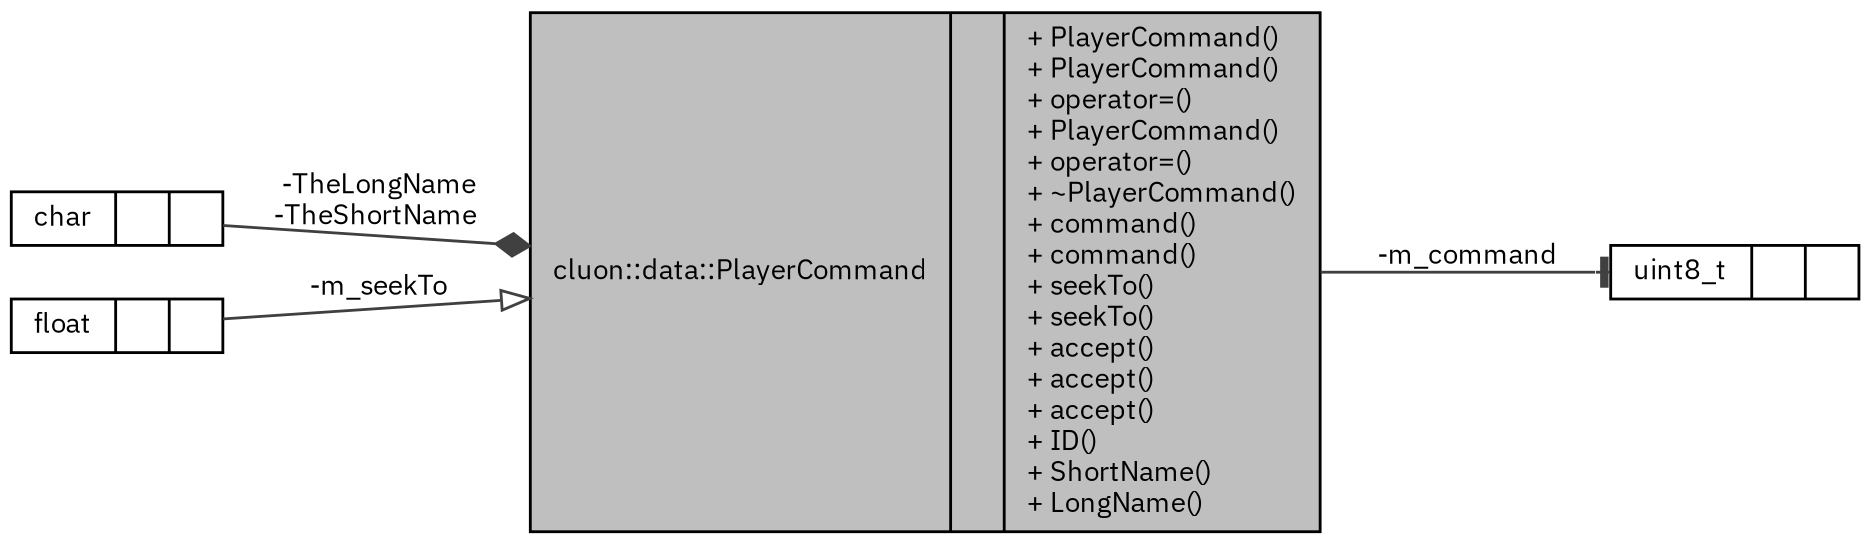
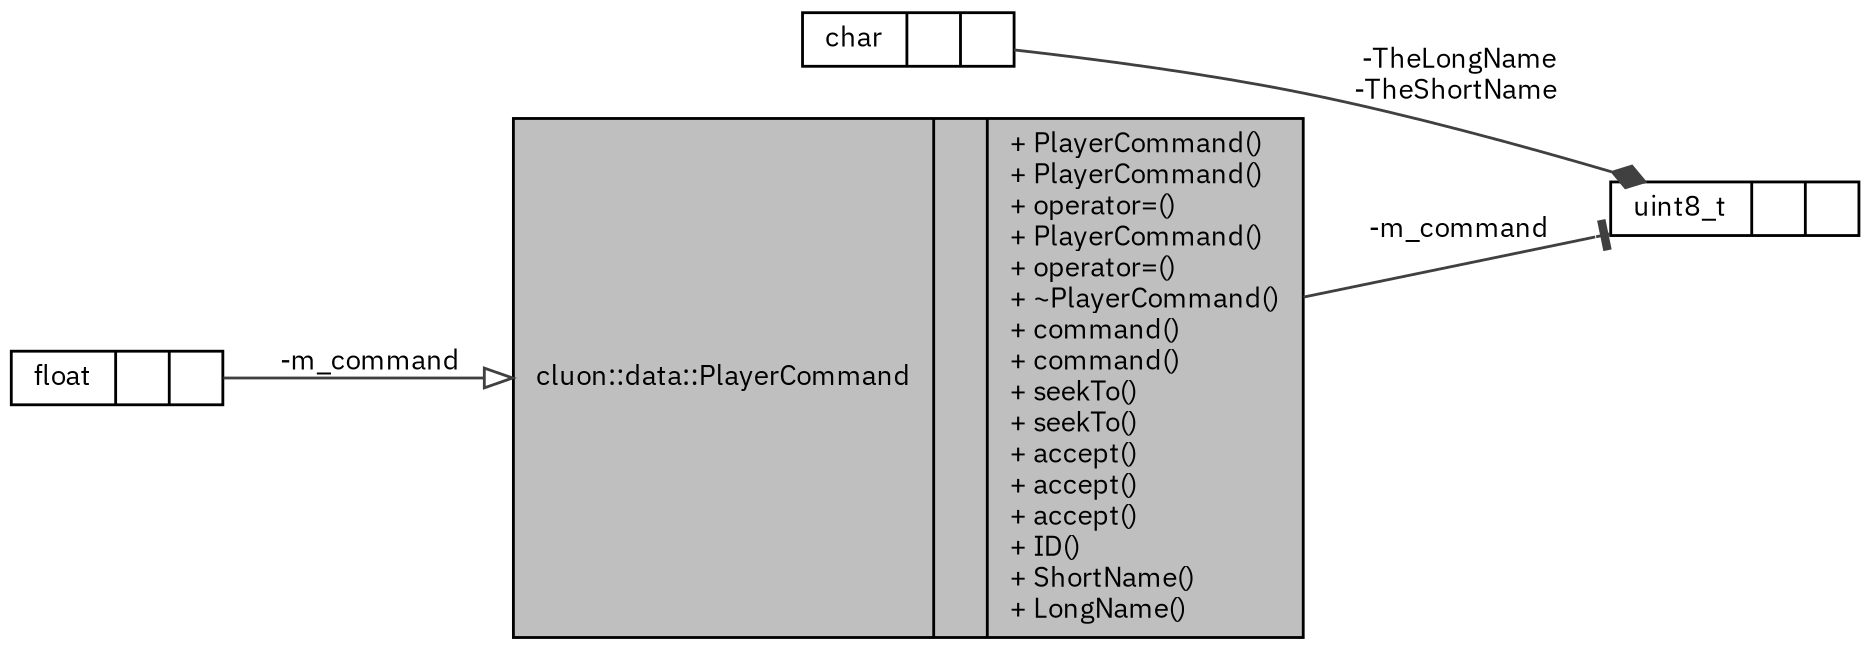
(359, 235) -> (1316, 96)
(377, 288) -> (368, 362)
